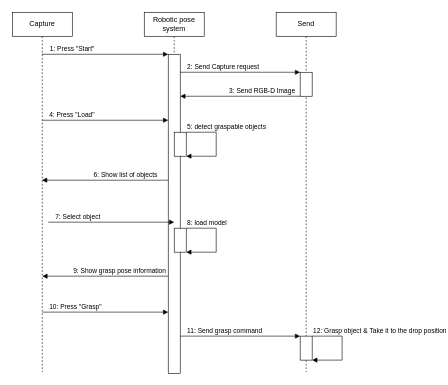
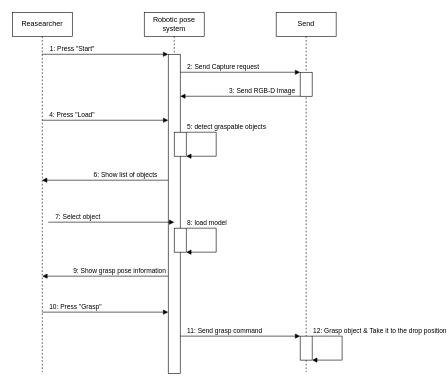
(42, 24) -> (42, 24)
